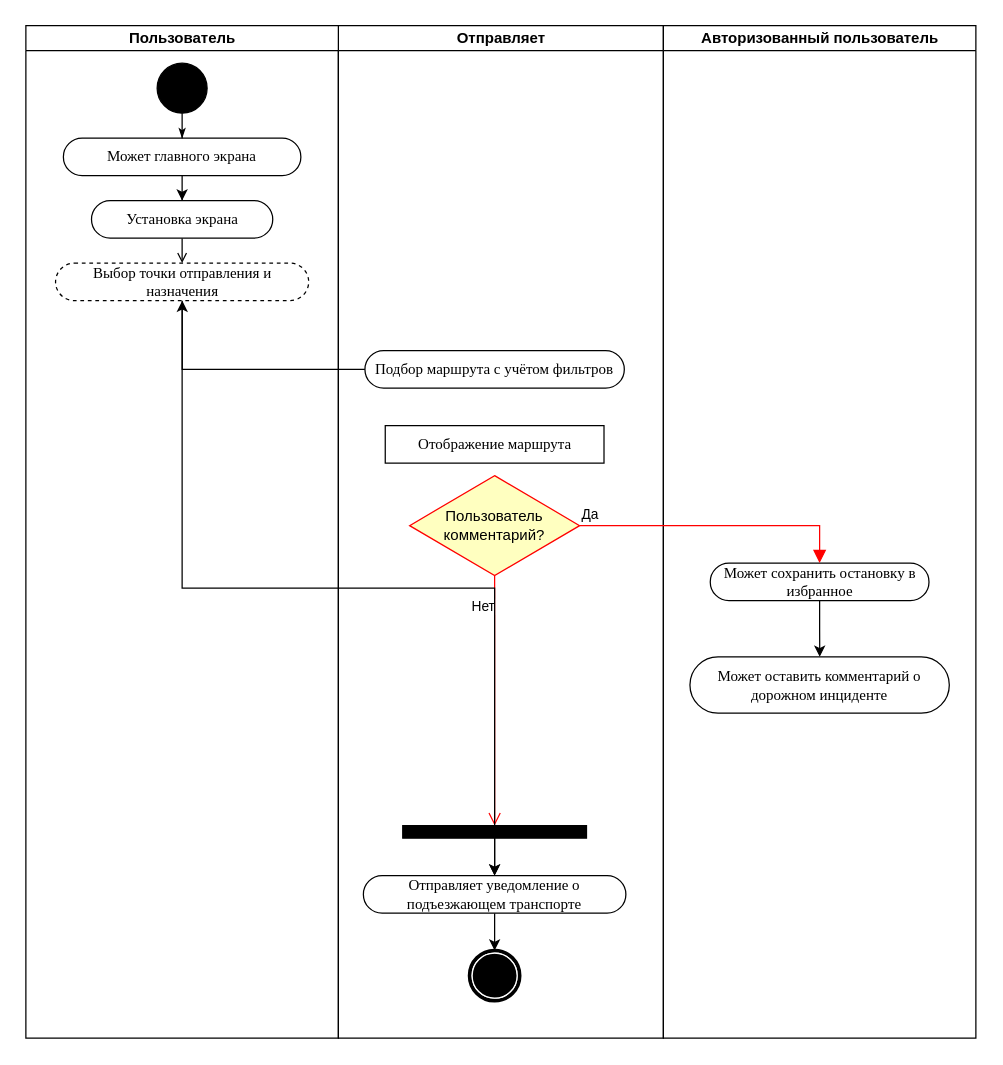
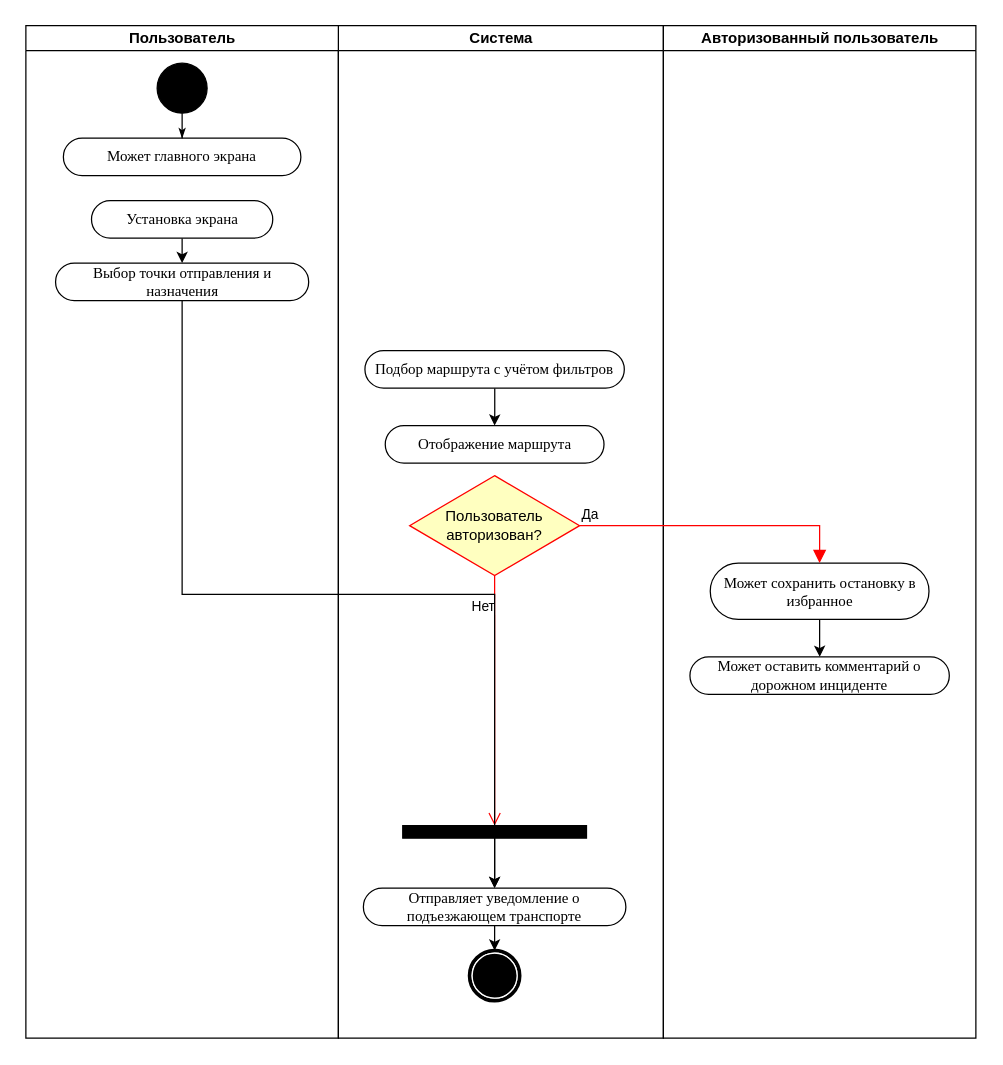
(501, 38) -> (501, 38)
(182, 193) -> none
(182, 255) -> (182, 253)
(182, 282) -> (182, 282)
(274, 369) -> (495, 402)
(494, 444) -> (494, 444)
(494, 526) -> (494, 526)
(819, 582) -> (819, 591)
(819, 685) -> (819, 676)
(494, 894) -> (494, 907)
